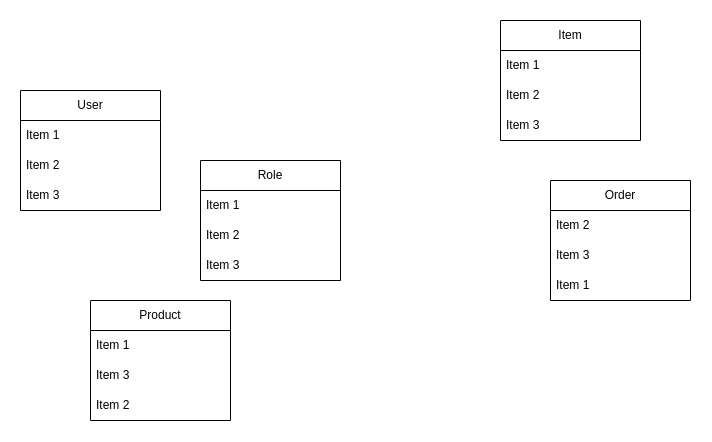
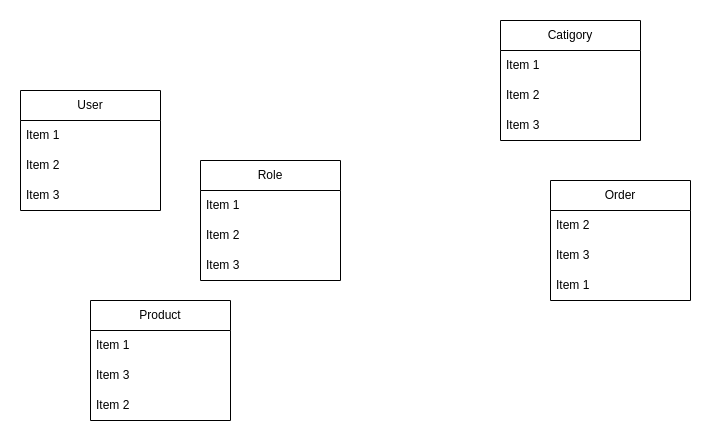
(571, 36) -> (571, 36)
